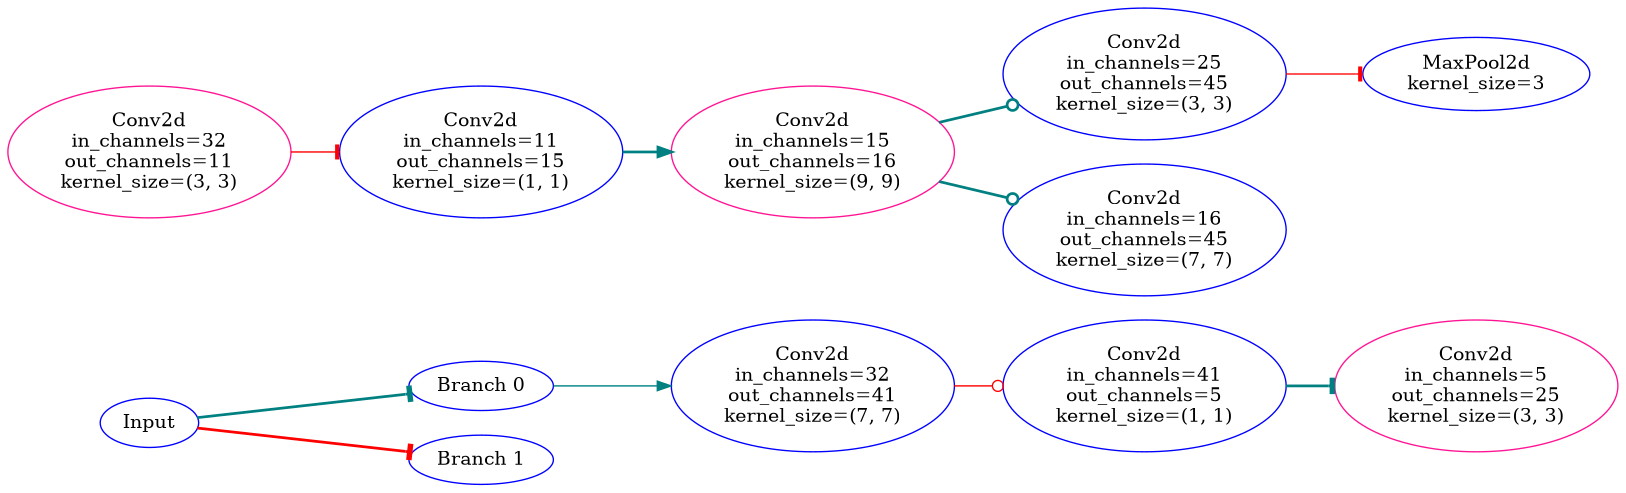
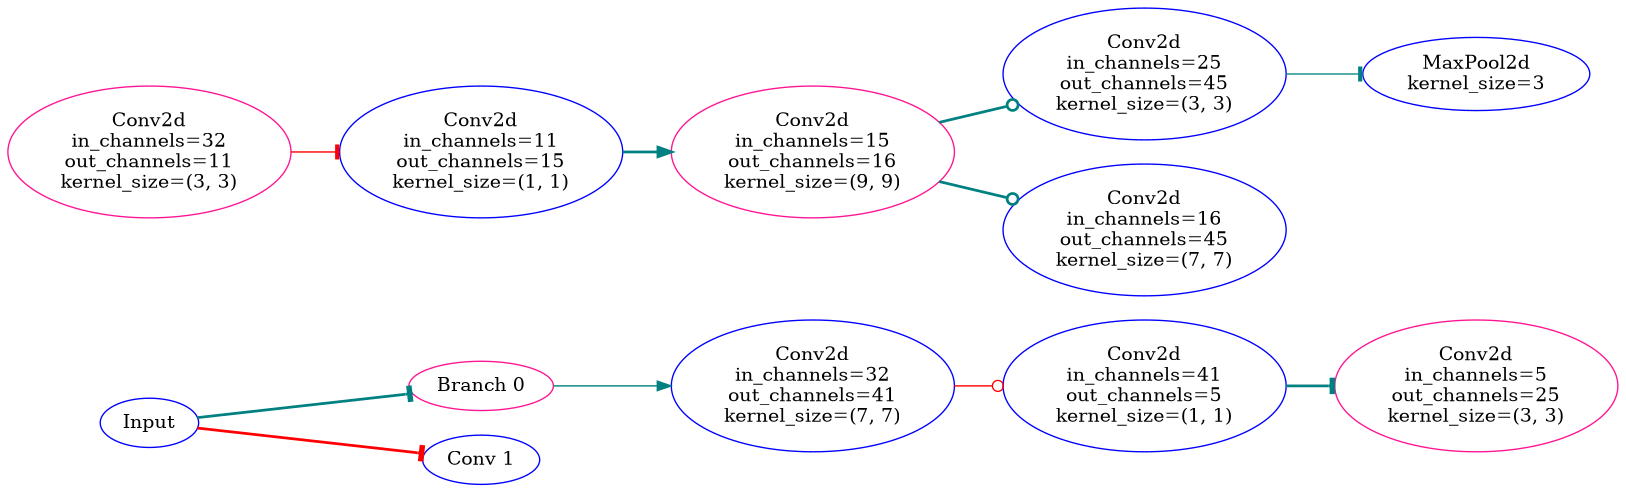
(1321, 74) -> (1321, 74)
(481, 386) -> (481, 386)
(481, 460) -> (481, 460)
